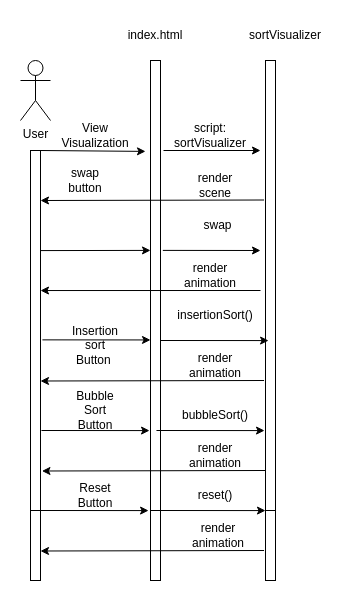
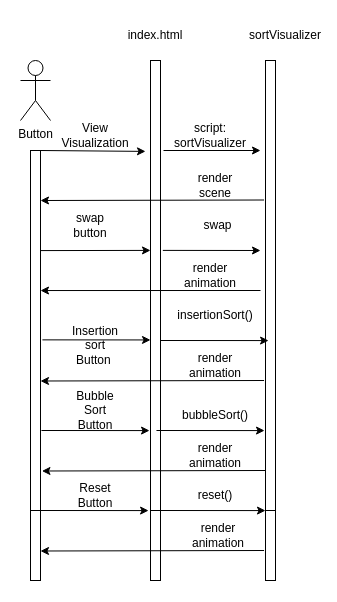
(36, 135) -> (36, 135)
(86, 181) -> (91, 226)
